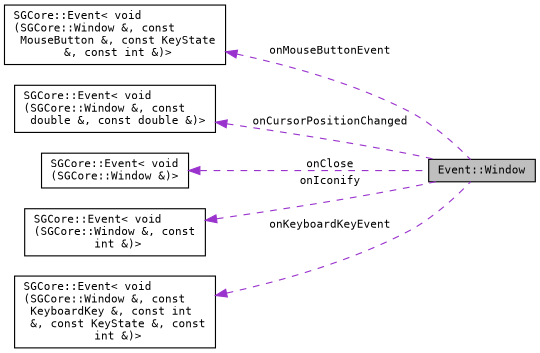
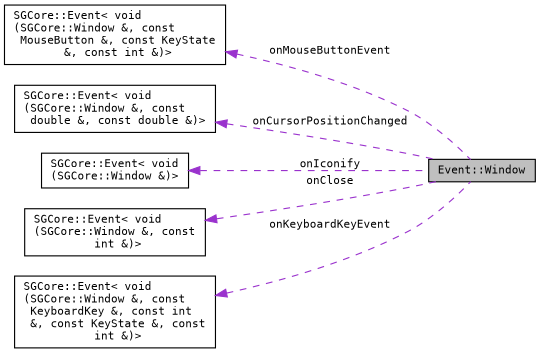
(327, 164) -> (327, 164)
(327, 181) -> (327, 181)
